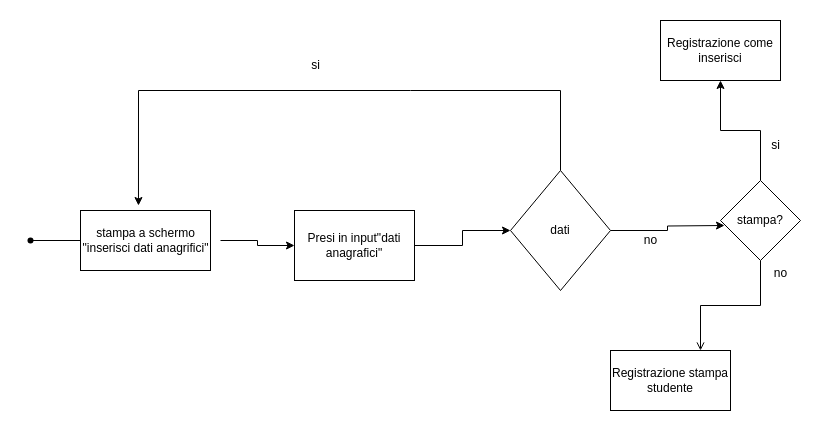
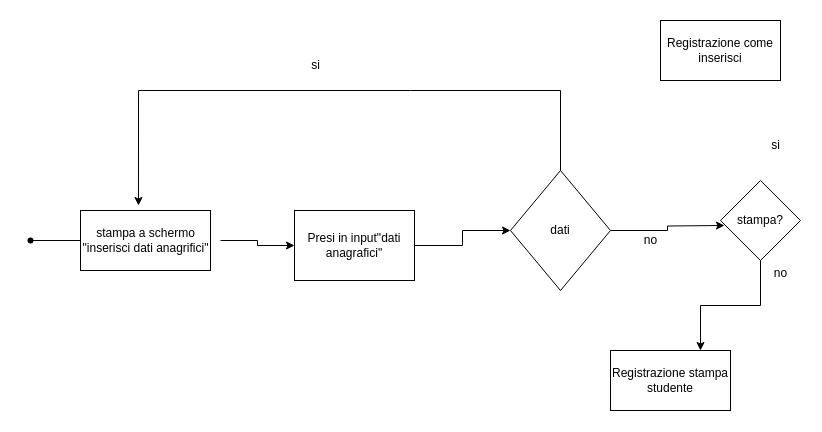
(745, 131) -> none
(701, 344) -> (701, 342)
